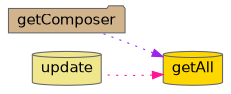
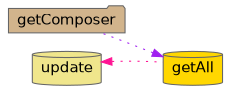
(127, 75) -> (138, 61)
